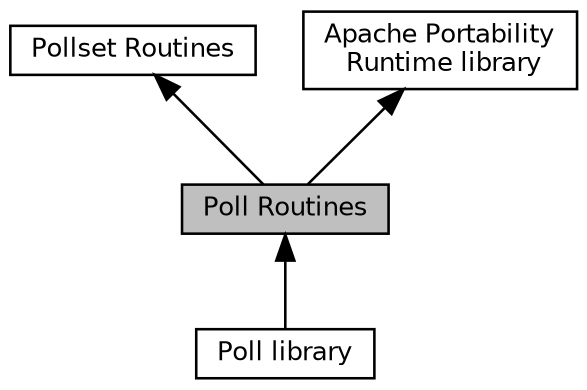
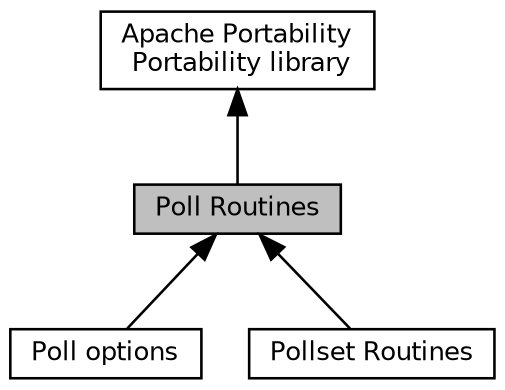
(440, 50) -> (238, 50)
(218, 139) -> (314, 291)
(285, 354) -> (106, 354)
